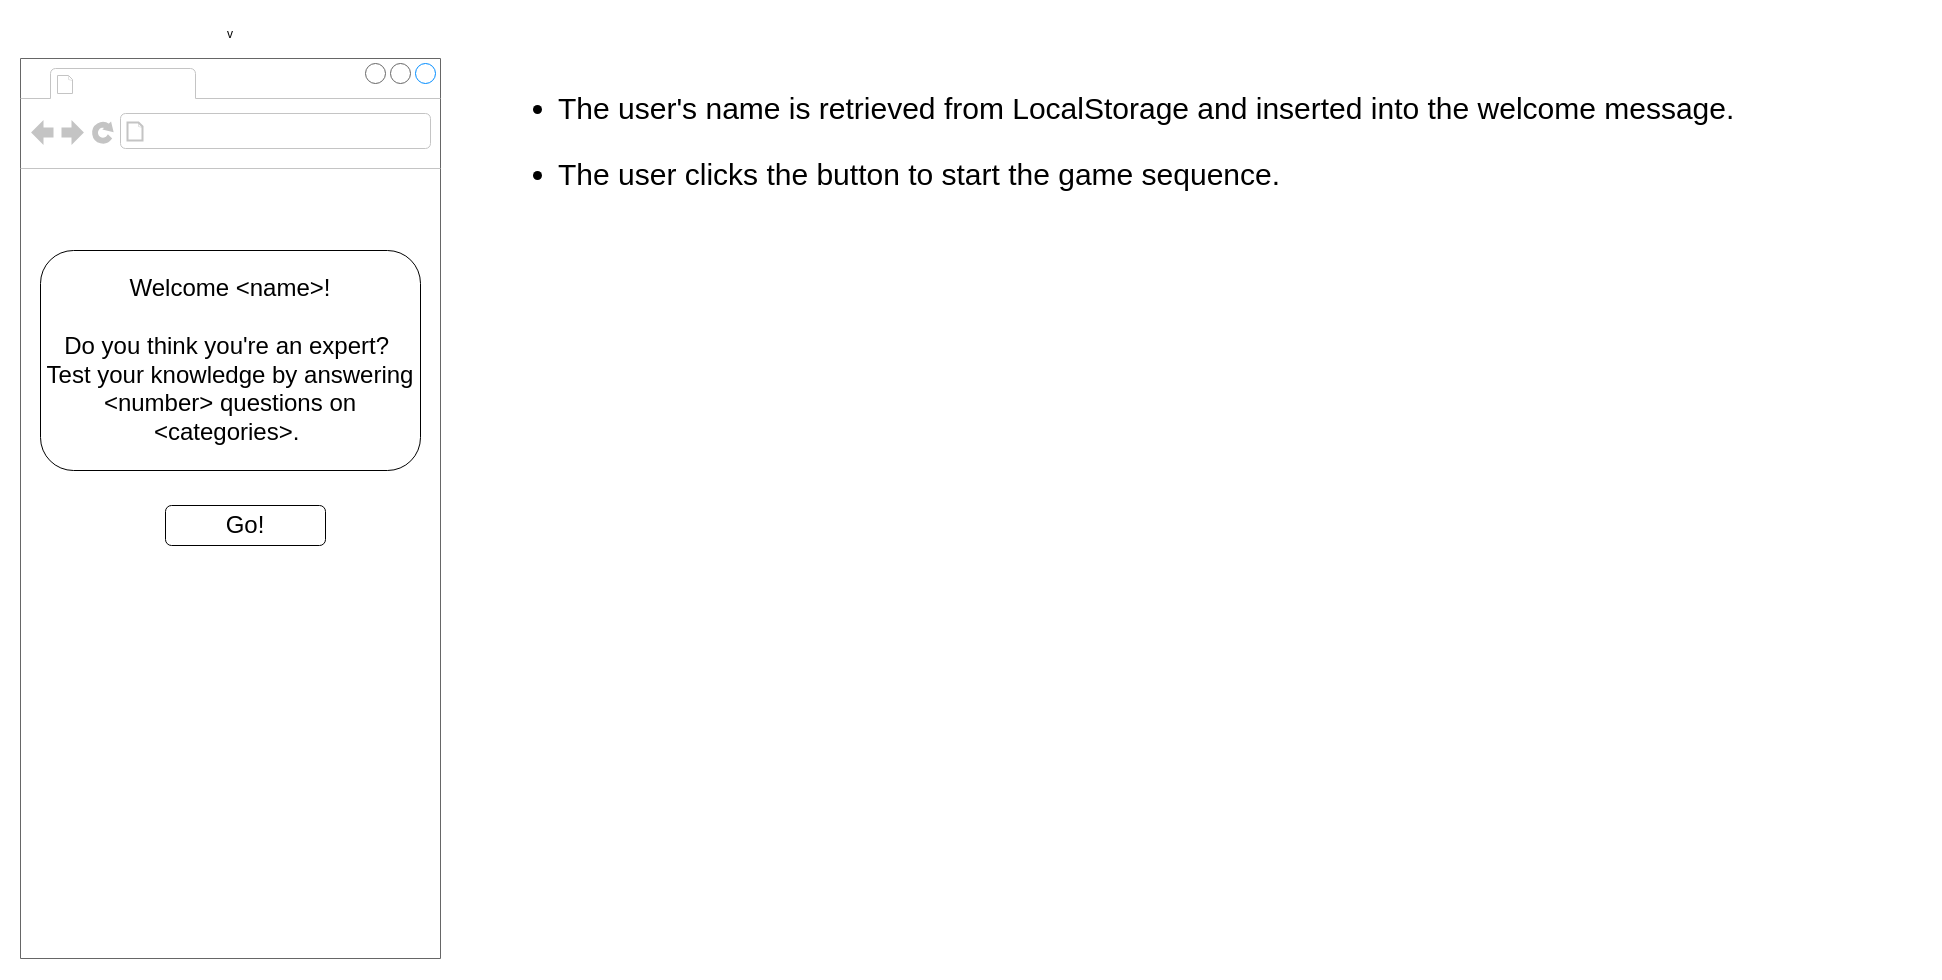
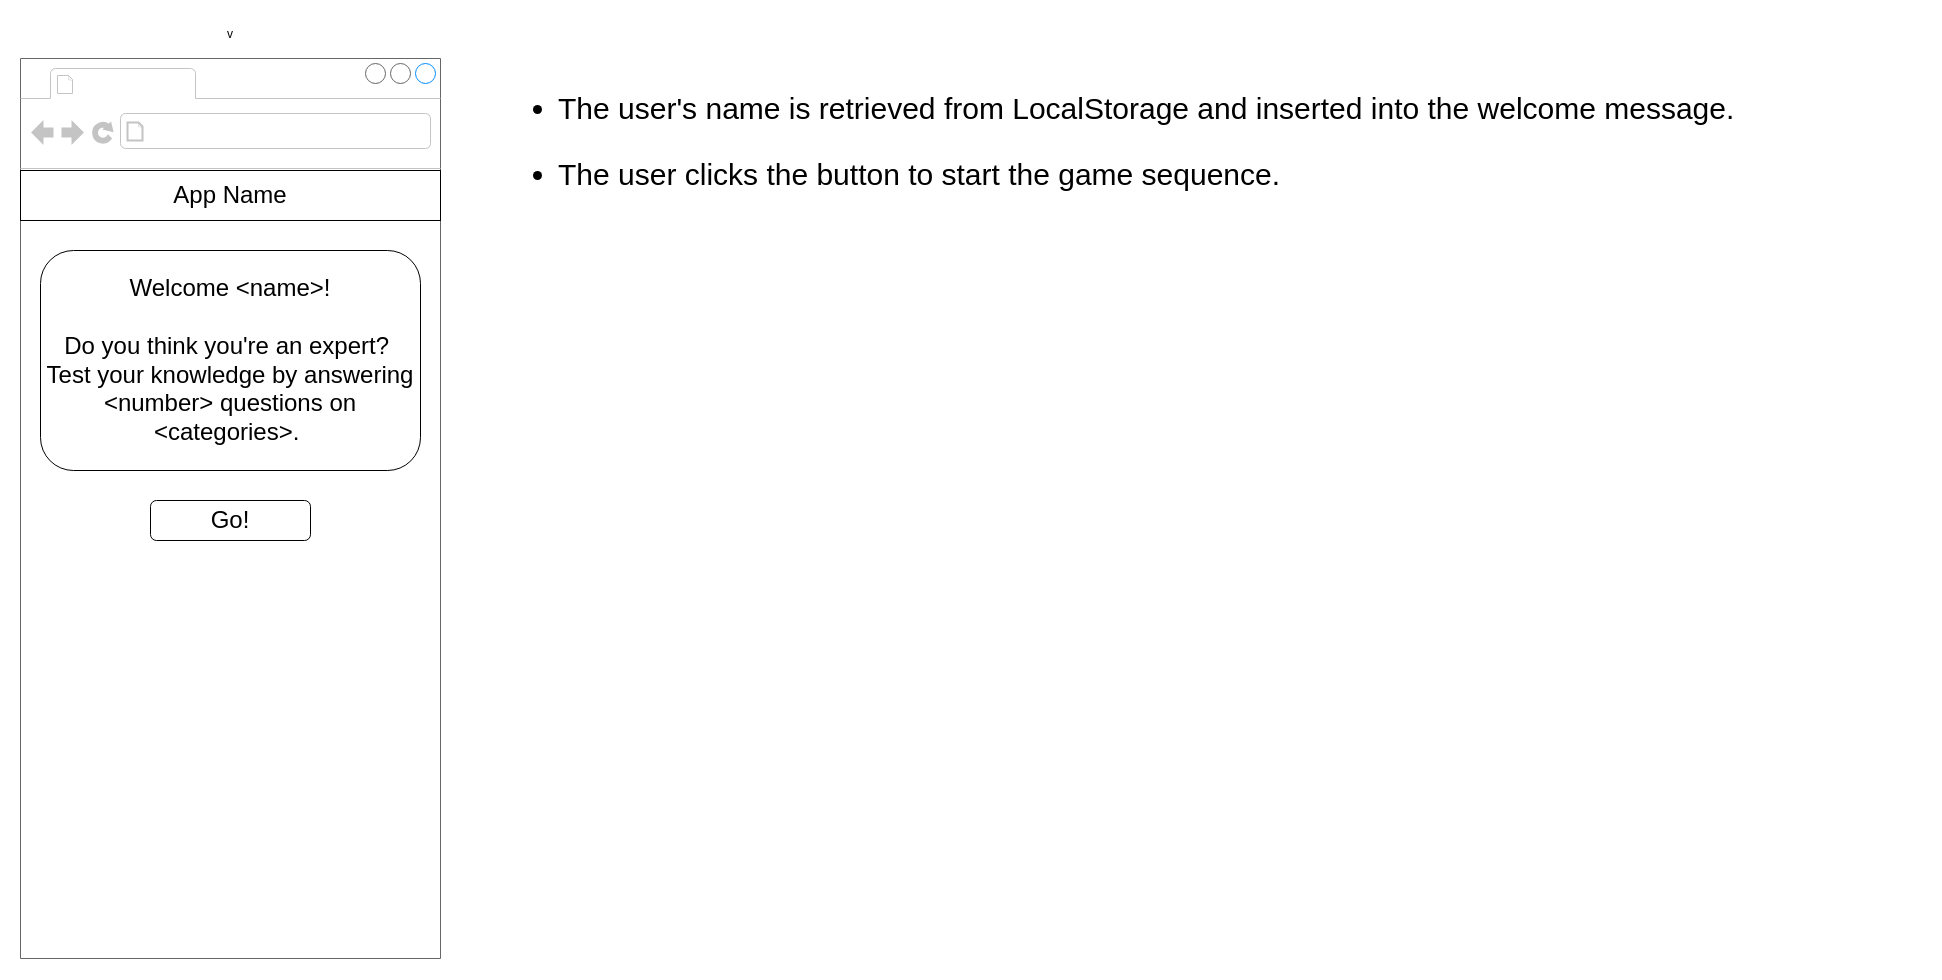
none -> (231, 196)
(246, 526) -> (231, 521)
